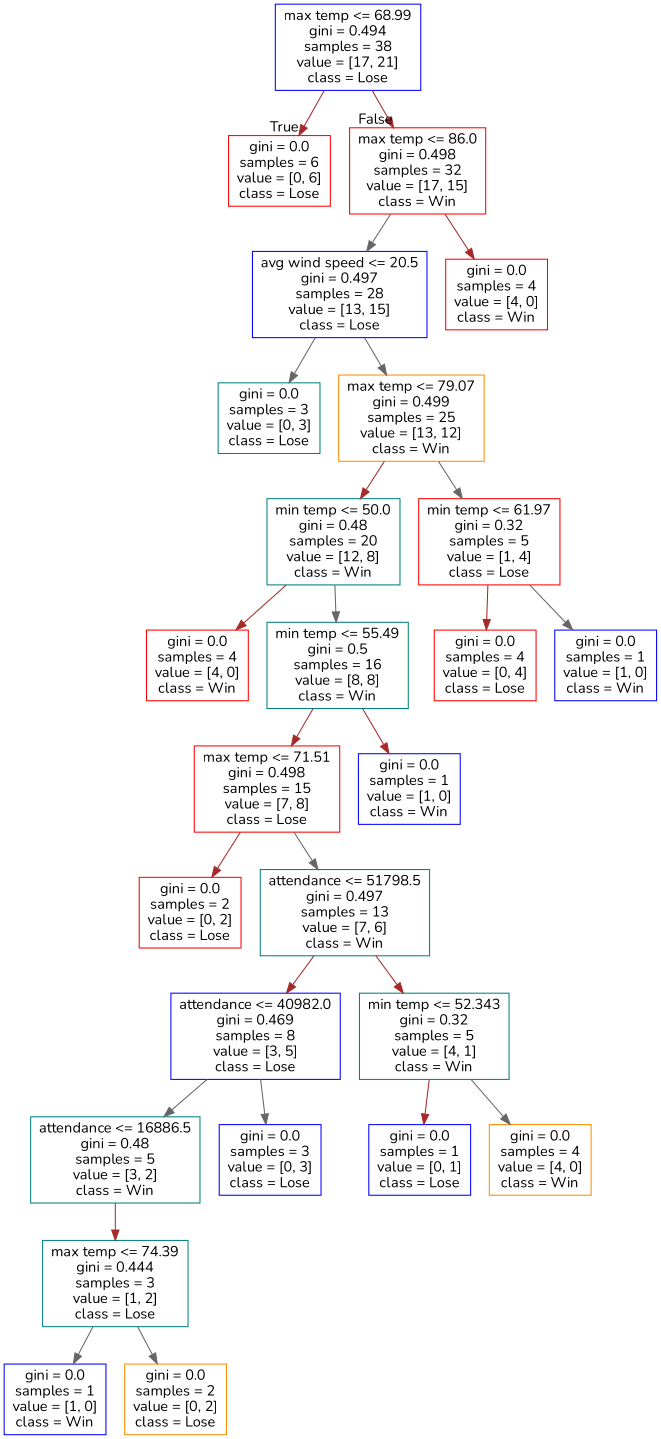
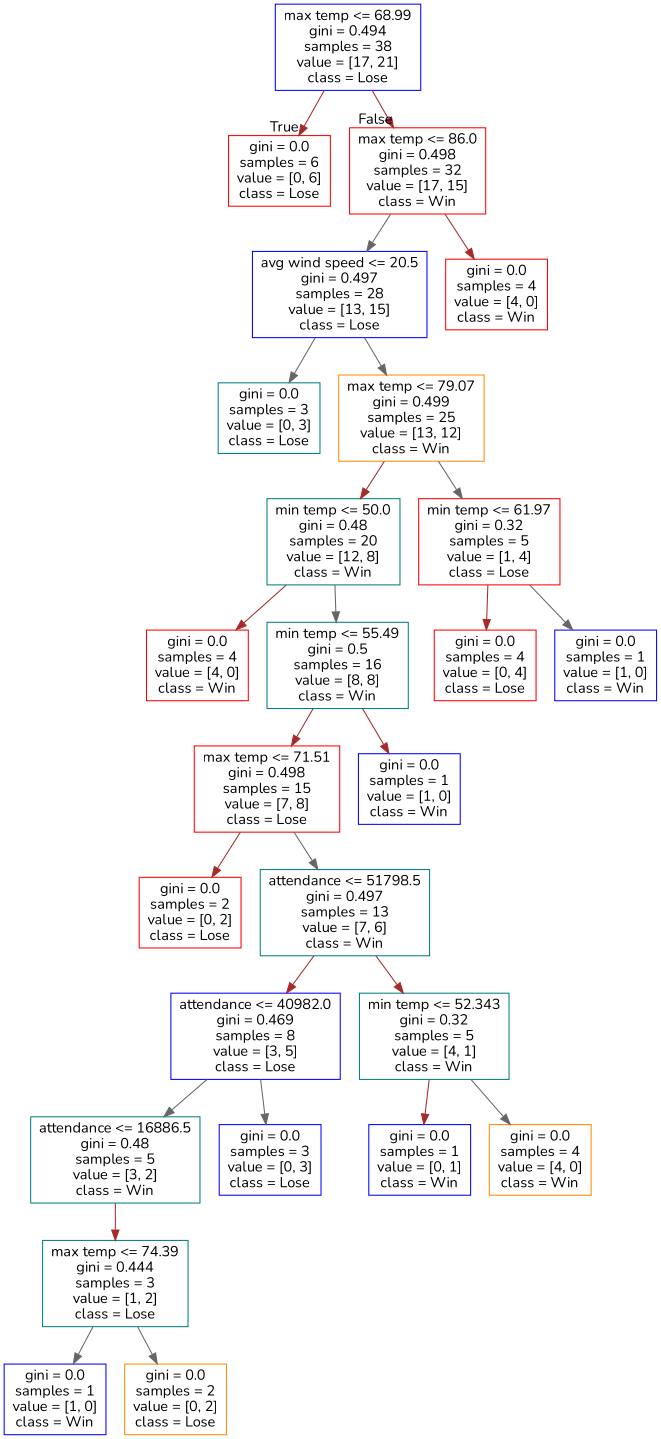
(420, 1160) -> (420, 1160)
